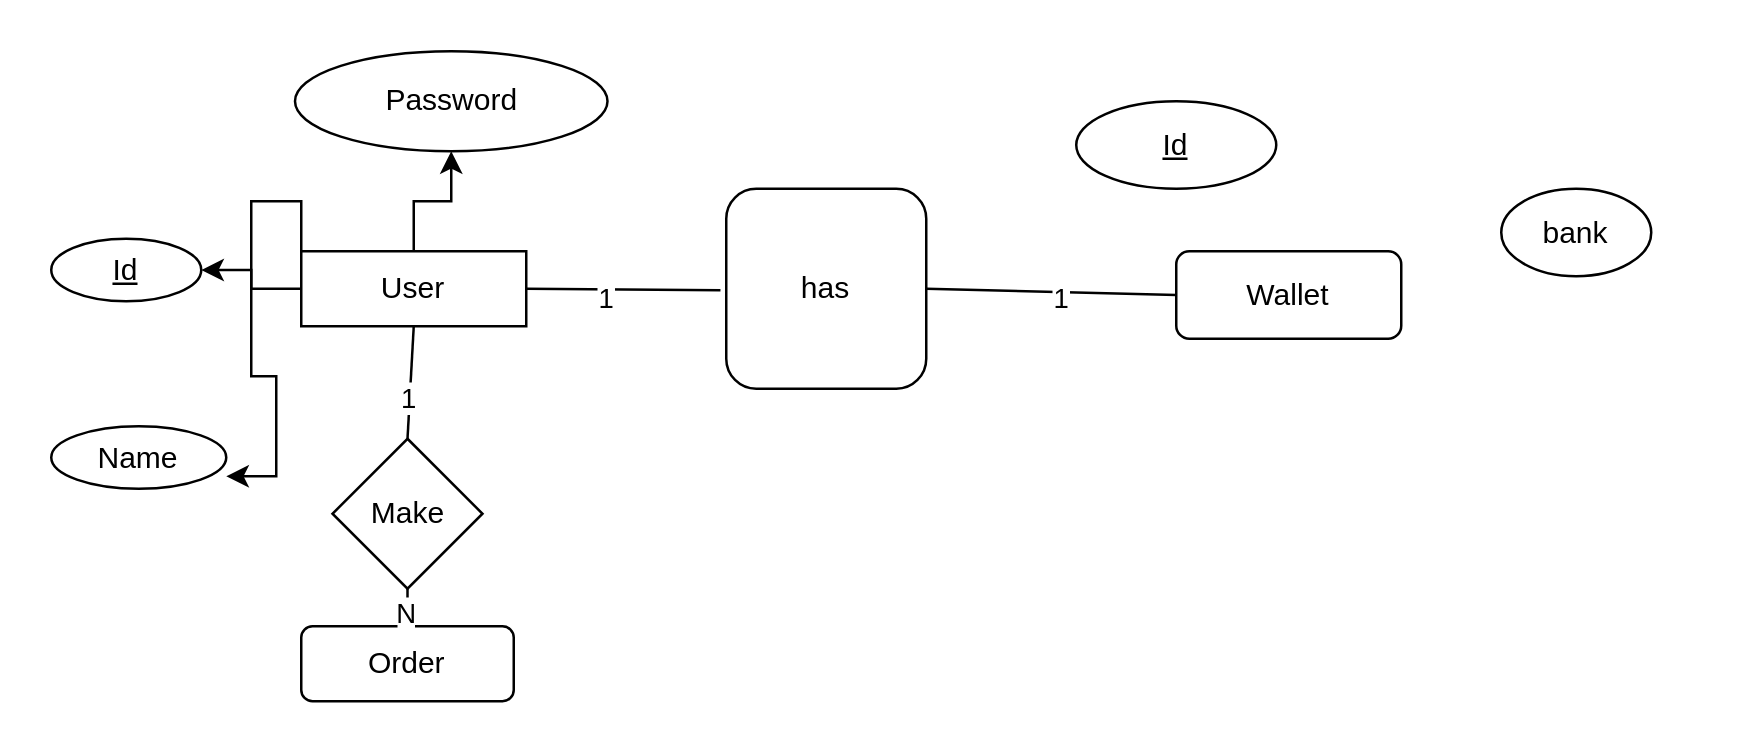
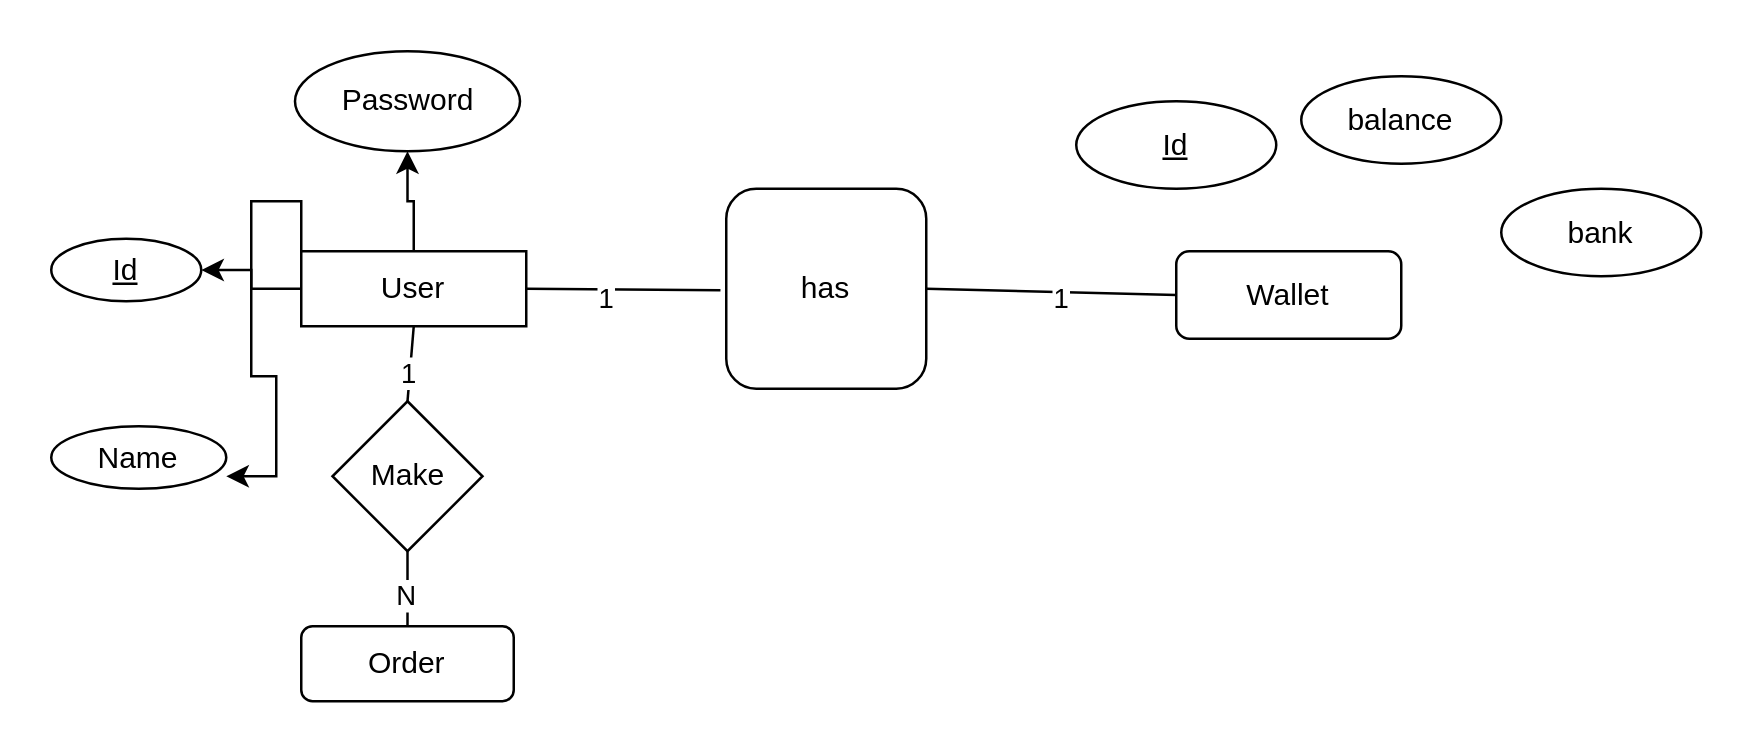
(451, 101) -> (408, 101)
none -> (1401, 120)
(1576, 233) -> (1601, 233)
(408, 514) -> (408, 476)
